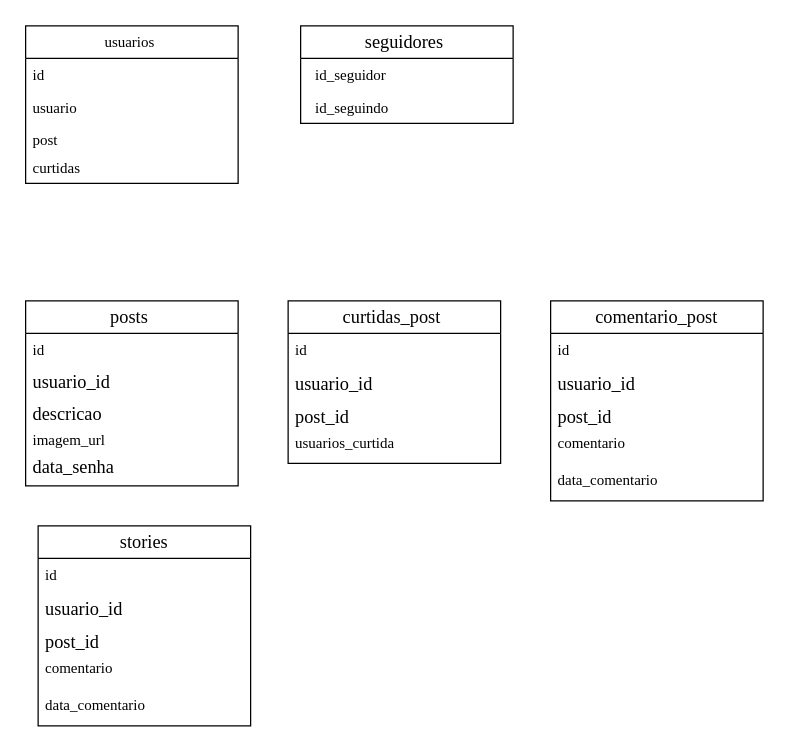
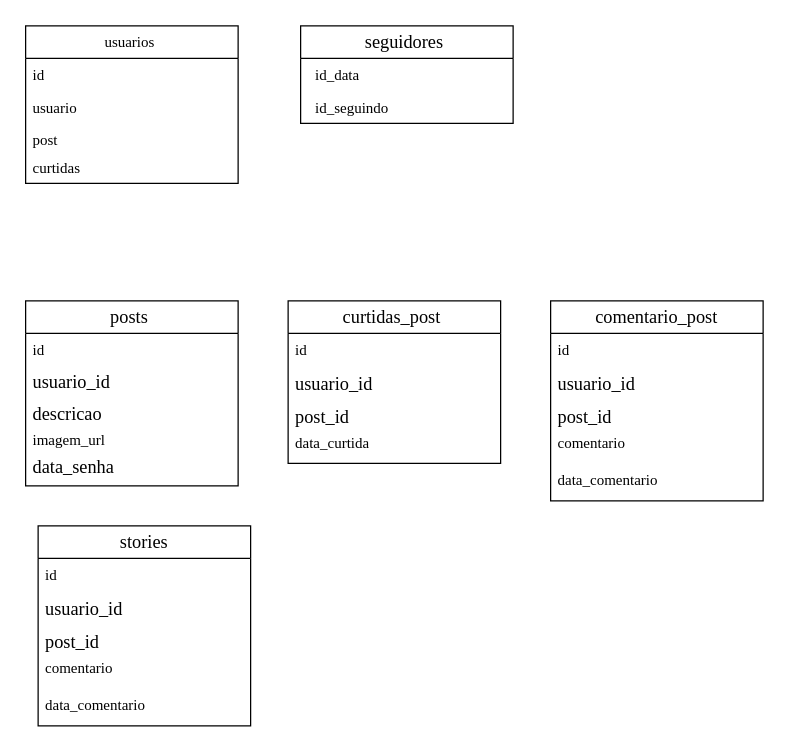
(350, 76) -> (336, 76)
(359, 443) -> (344, 443)
